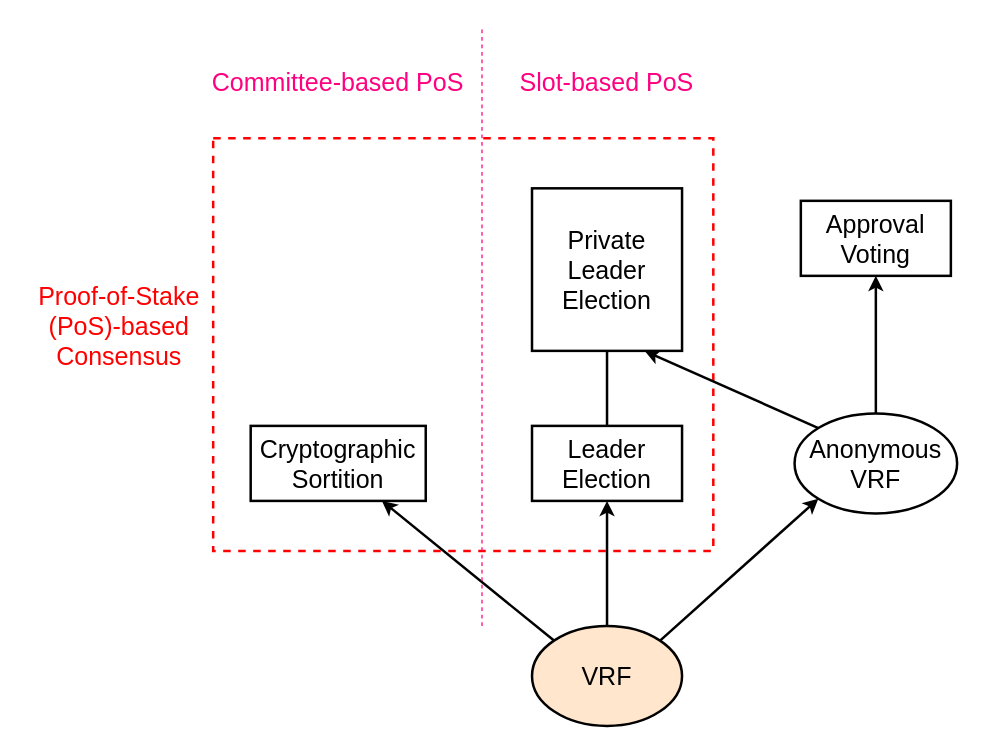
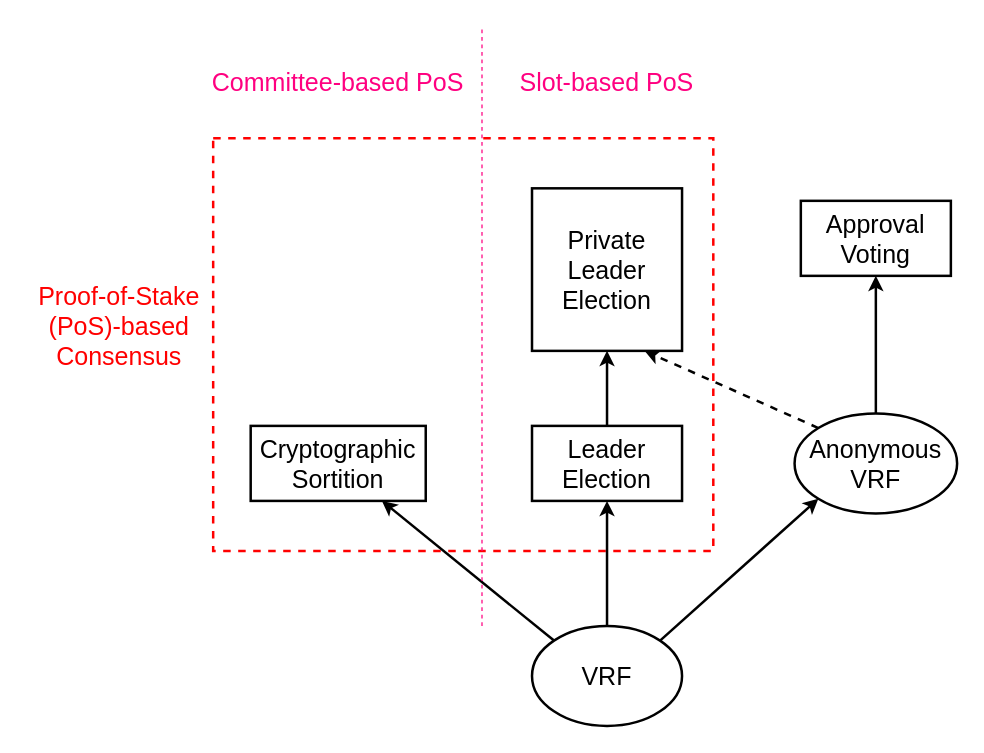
(607, 359) -> (607, 363)
(734, 390) -> (734, 390)
(607, 676) -> (607, 676)
